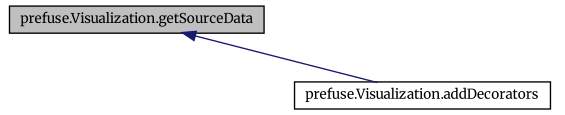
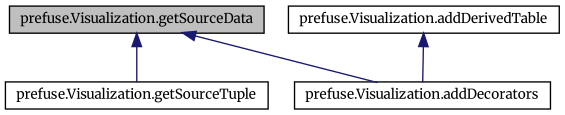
none -> (424, 20)
none -> (137, 95)
